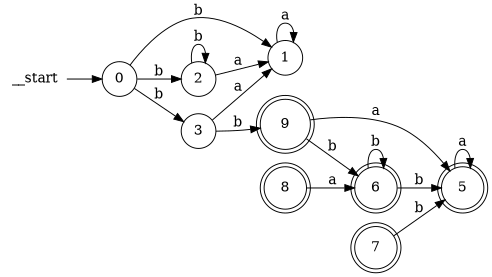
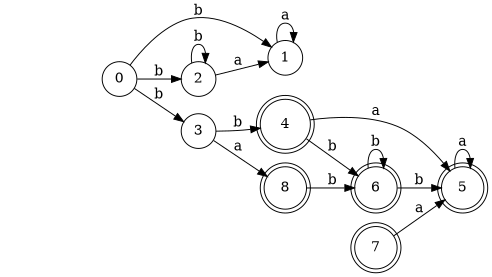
(35, 79) -> none
(238, 98) -> (236, 156)
(285, 124) -> (285, 124)
(333, 181) -> (333, 181)
(419, 209) -> (419, 209)
